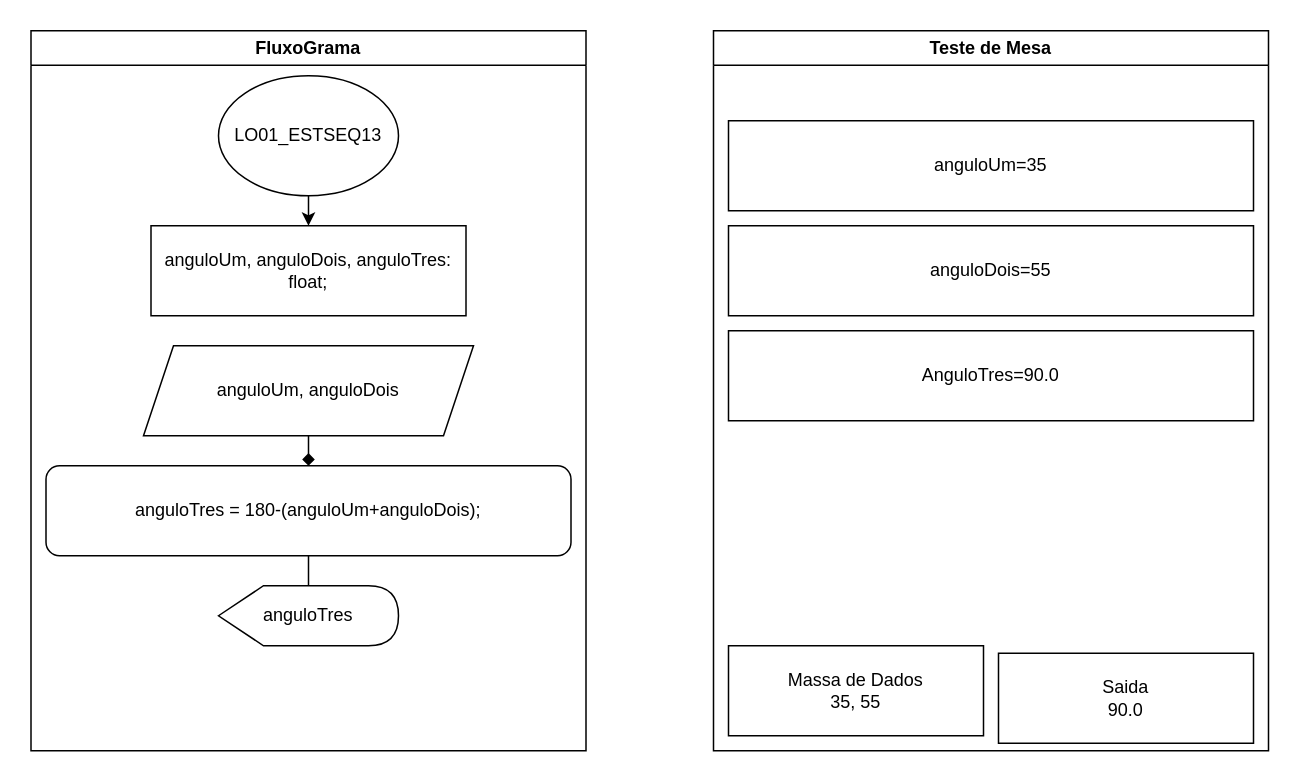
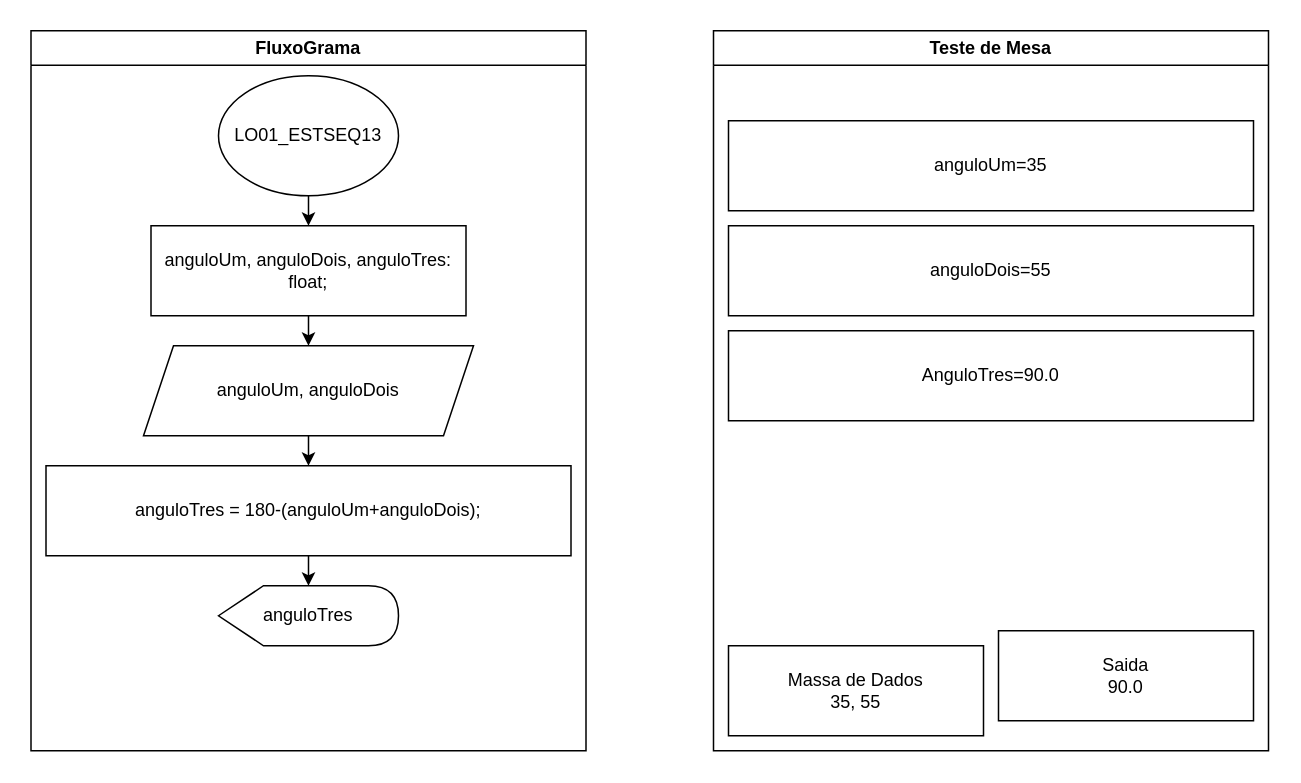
none -> (308, 326)
(308, 453) -> (308, 454)
(308, 511) -> (308, 511)
(308, 578) -> (308, 574)
(1126, 698) -> (1126, 676)
